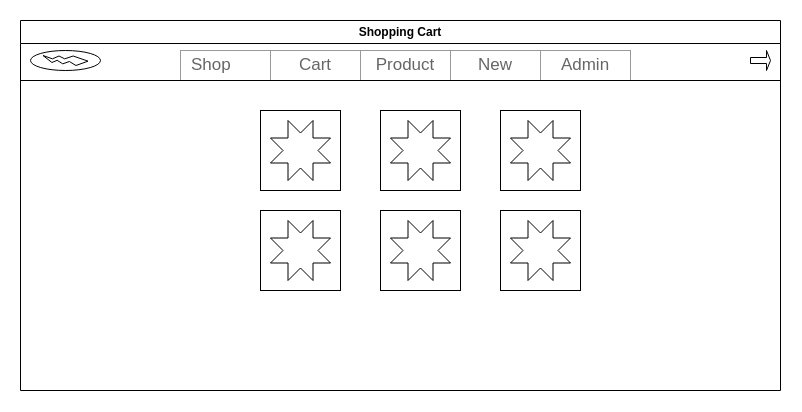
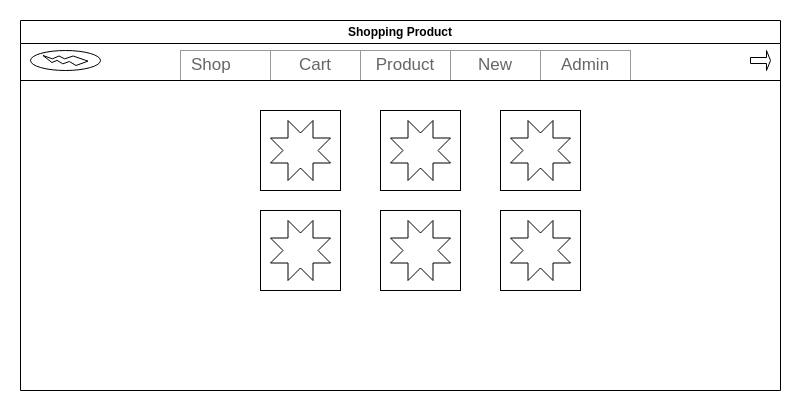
(401, 33) -> (401, 33)
